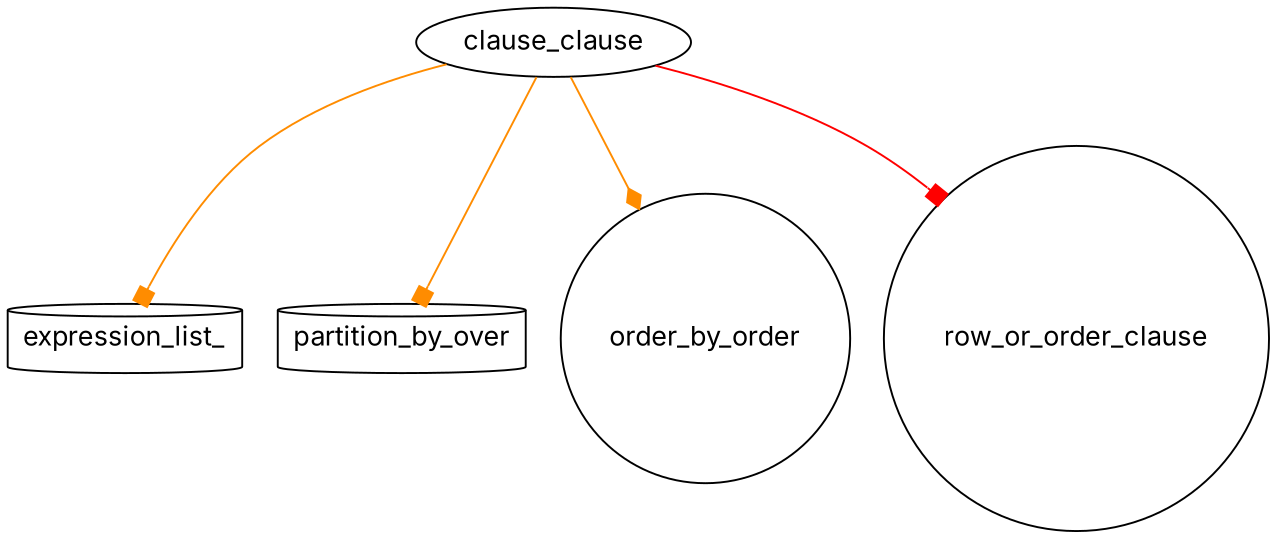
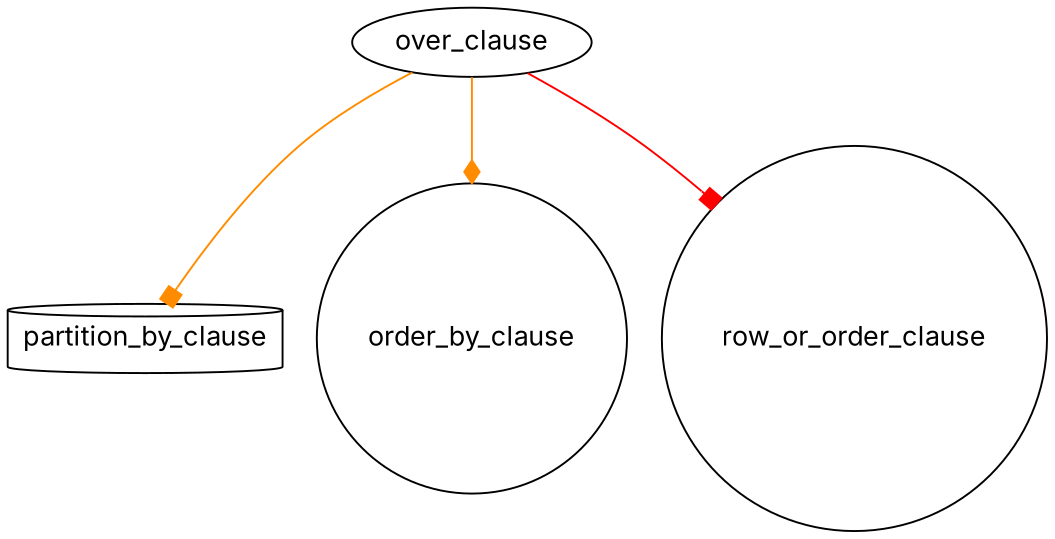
(554, 42) -> (472, 42)
(125, 338) -> none
(402, 338) -> (145, 338)
(705, 338) -> (472, 338)
